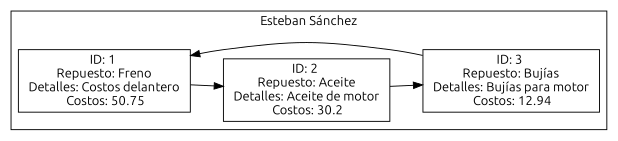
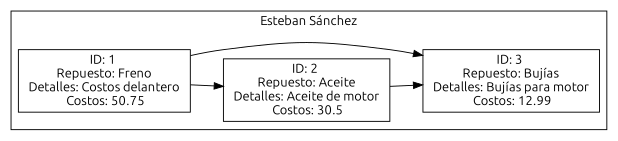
(311, 43) -> (302, 43)
(511, 101) -> (511, 101)
(307, 110) -> (307, 110)
